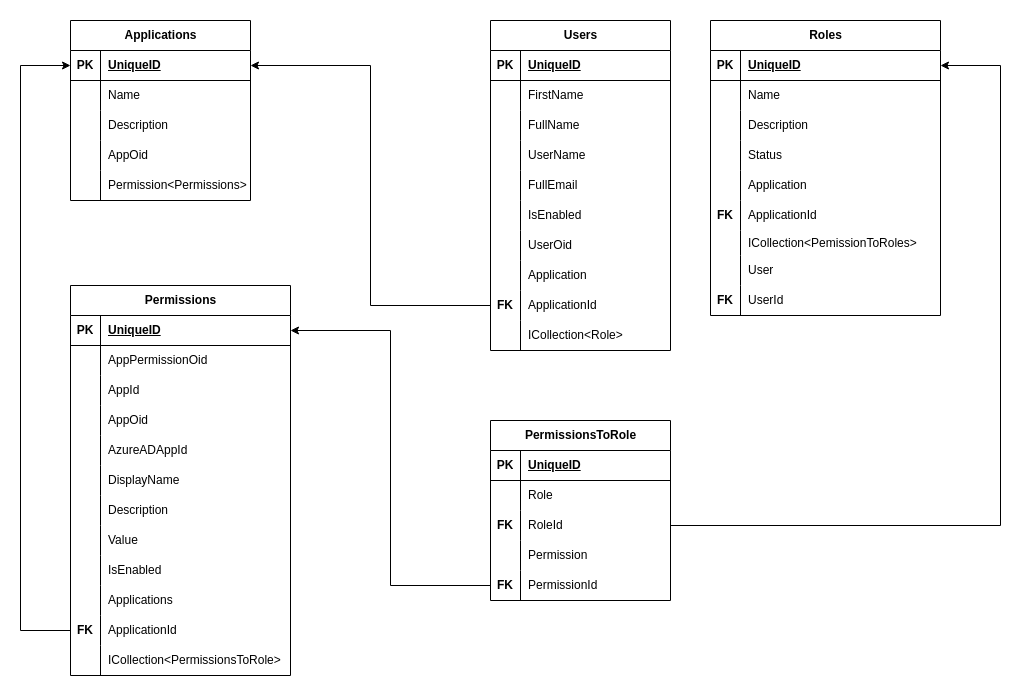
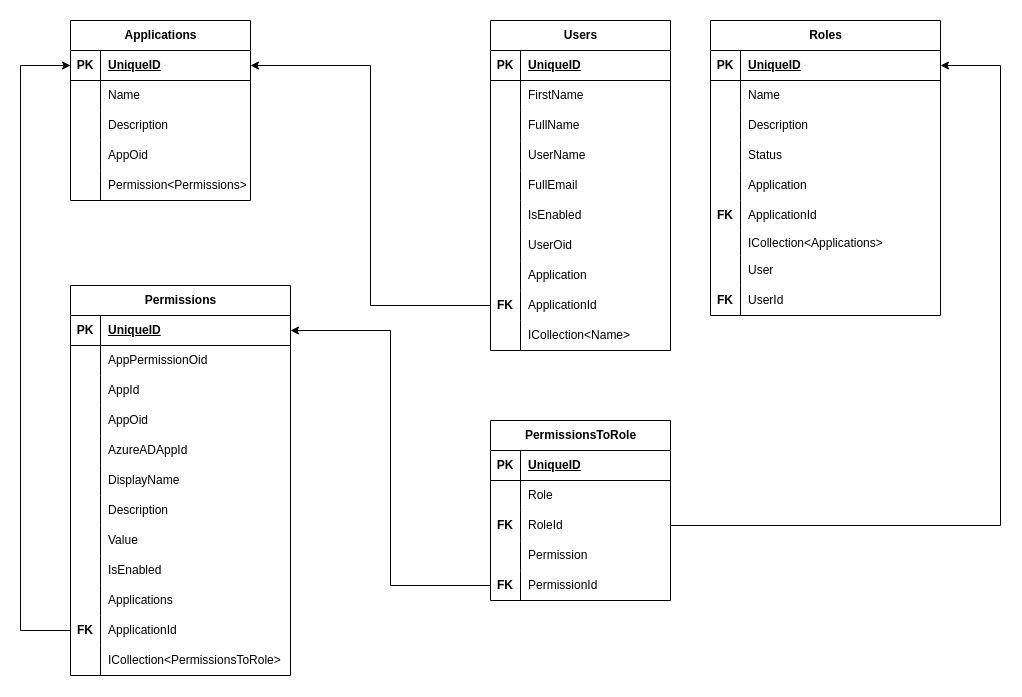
(837, 244) -> (823, 244)
(579, 336) -> (581, 336)
